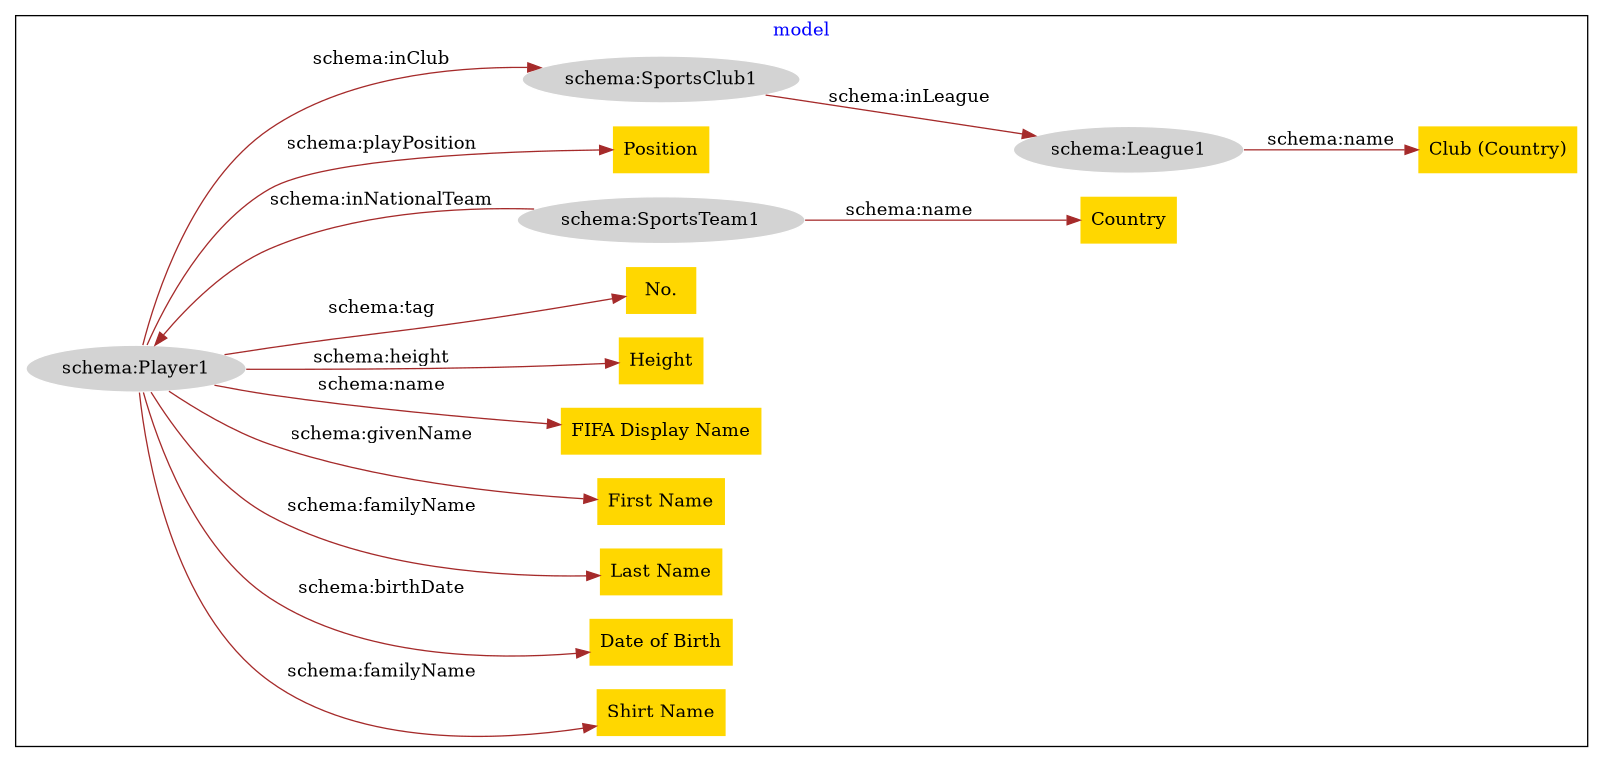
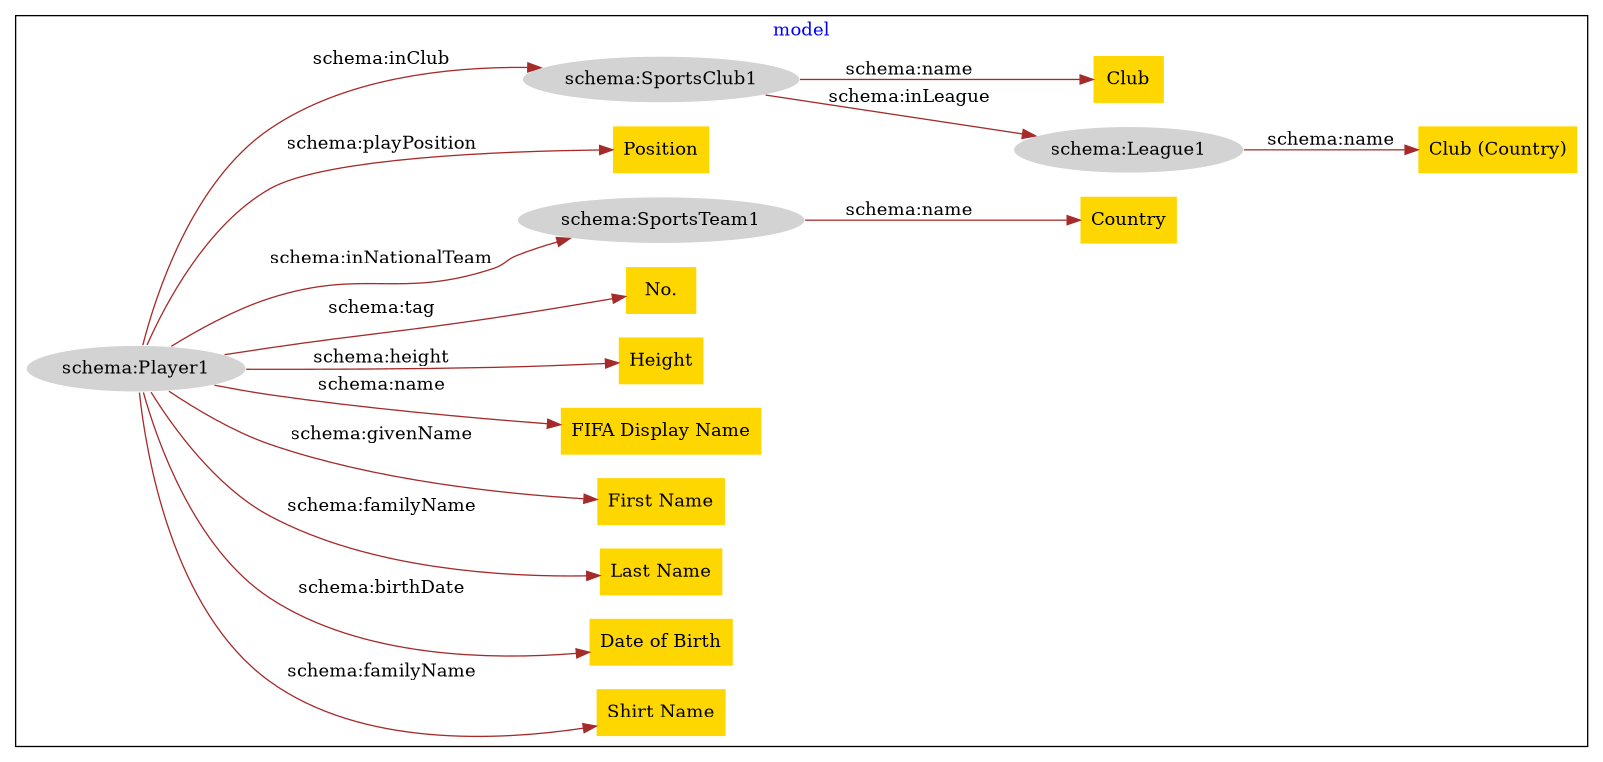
none -> (1129, 79)
(332, 228) -> (362, 284)
